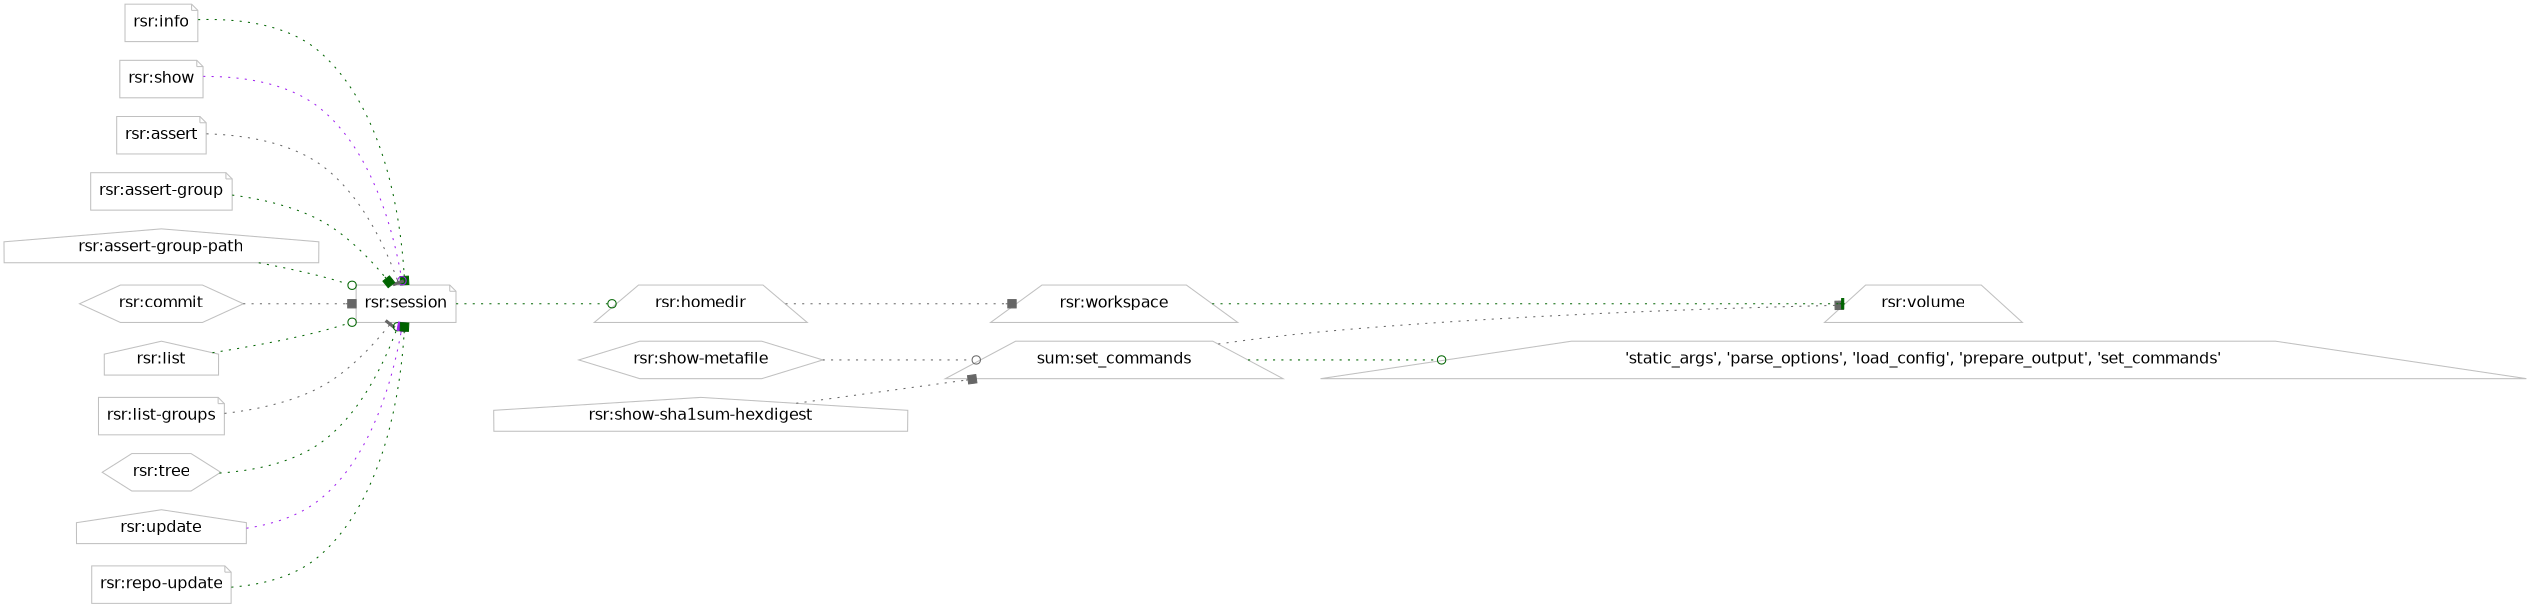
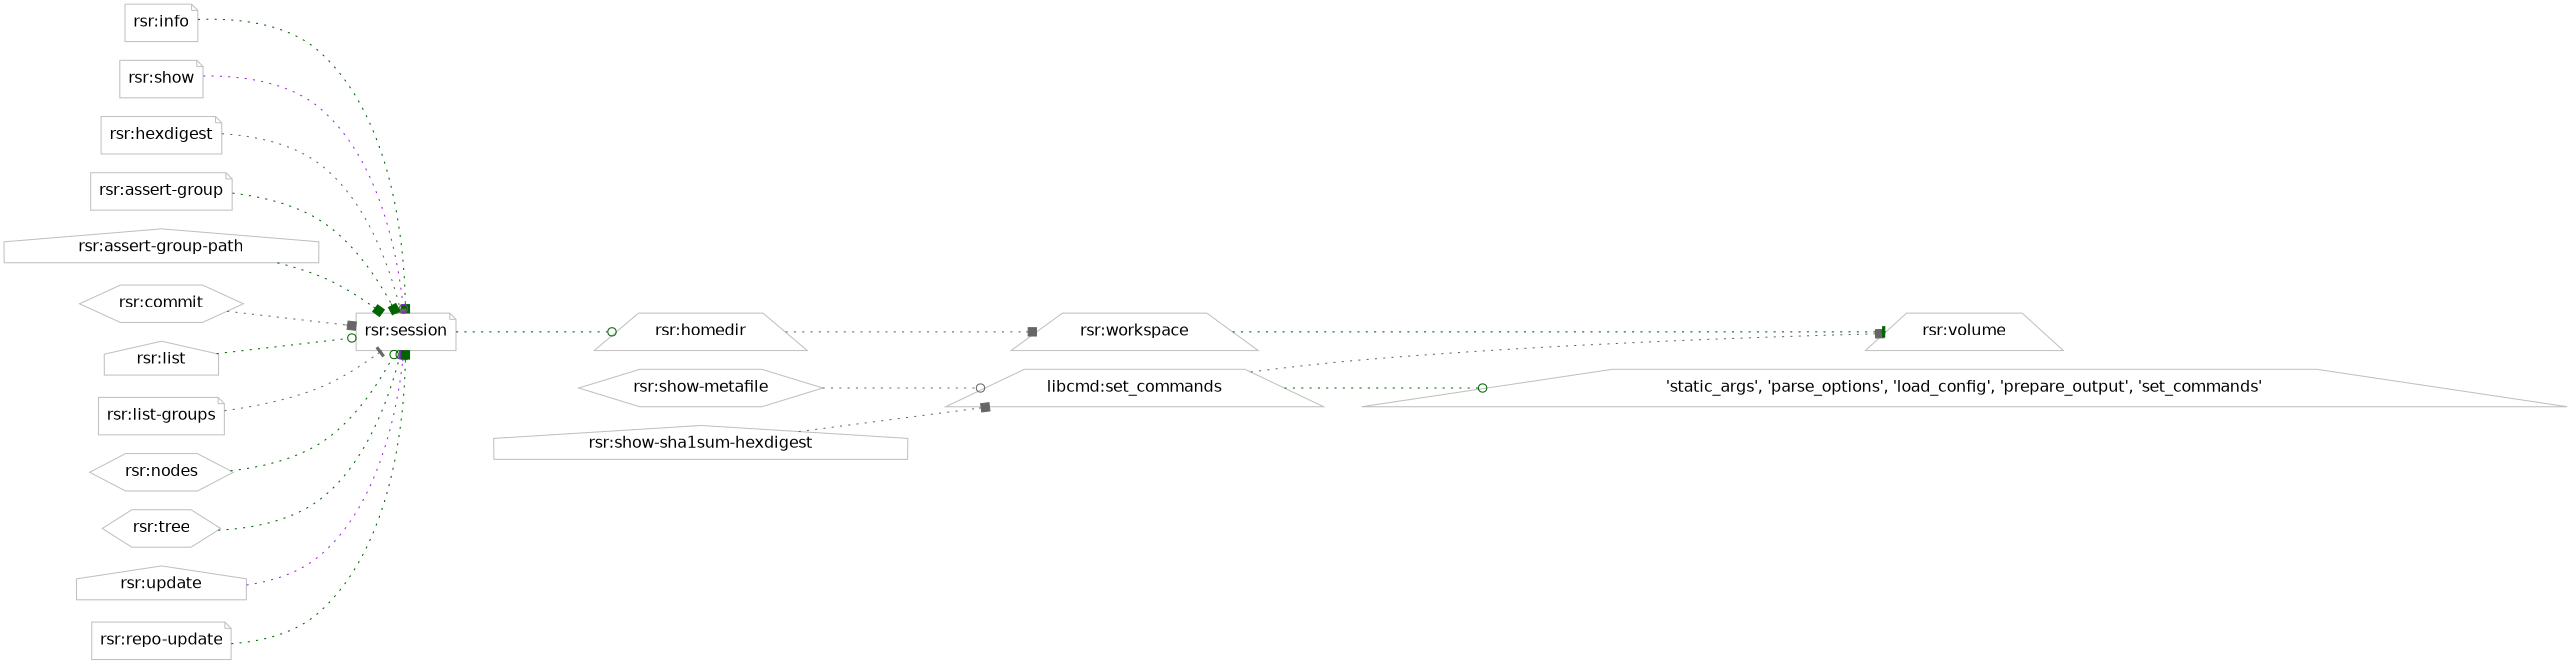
(161, 135) -> (161, 135)
(304, 272) -> (328, 280)
(1114, 360) -> (1135, 388)
none -> (161, 472)
